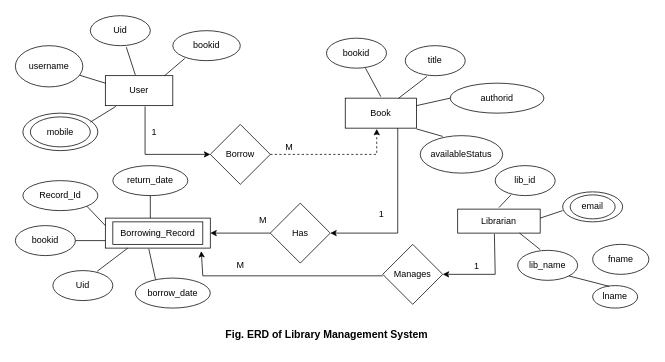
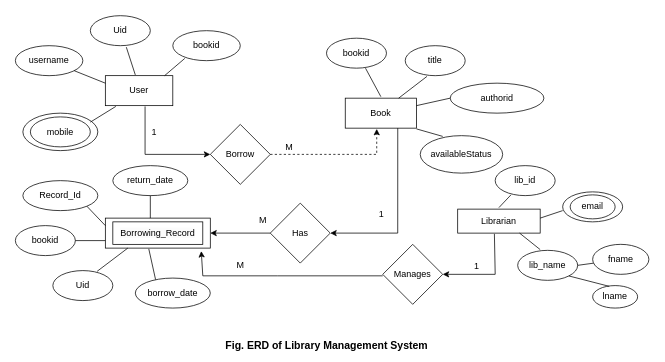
(49, 66) -> (49, 60)
none -> (586, 264)
(327, 334) -> (327, 345)
